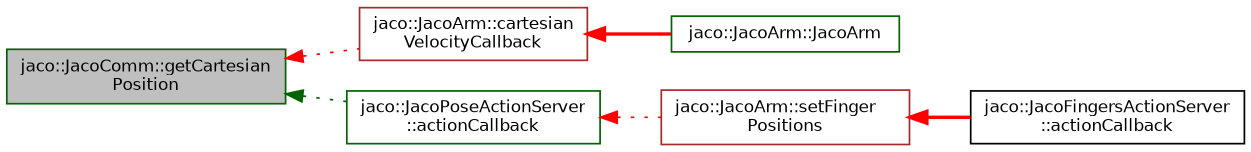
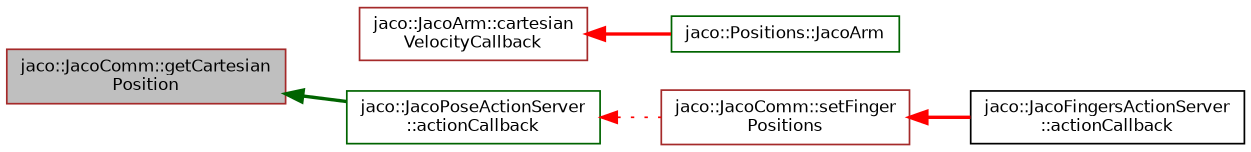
(785, 34) -> (785, 34)
(331, 52) -> none
(146, 77) -> (146, 77)
(325, 99) -> (325, 99)
(785, 117) -> (785, 117)
